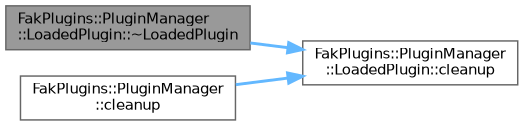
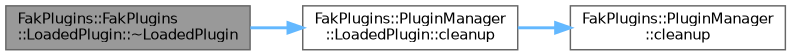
(128, 28) -> (128, 28)
(262, 81) -> (537, 28)
